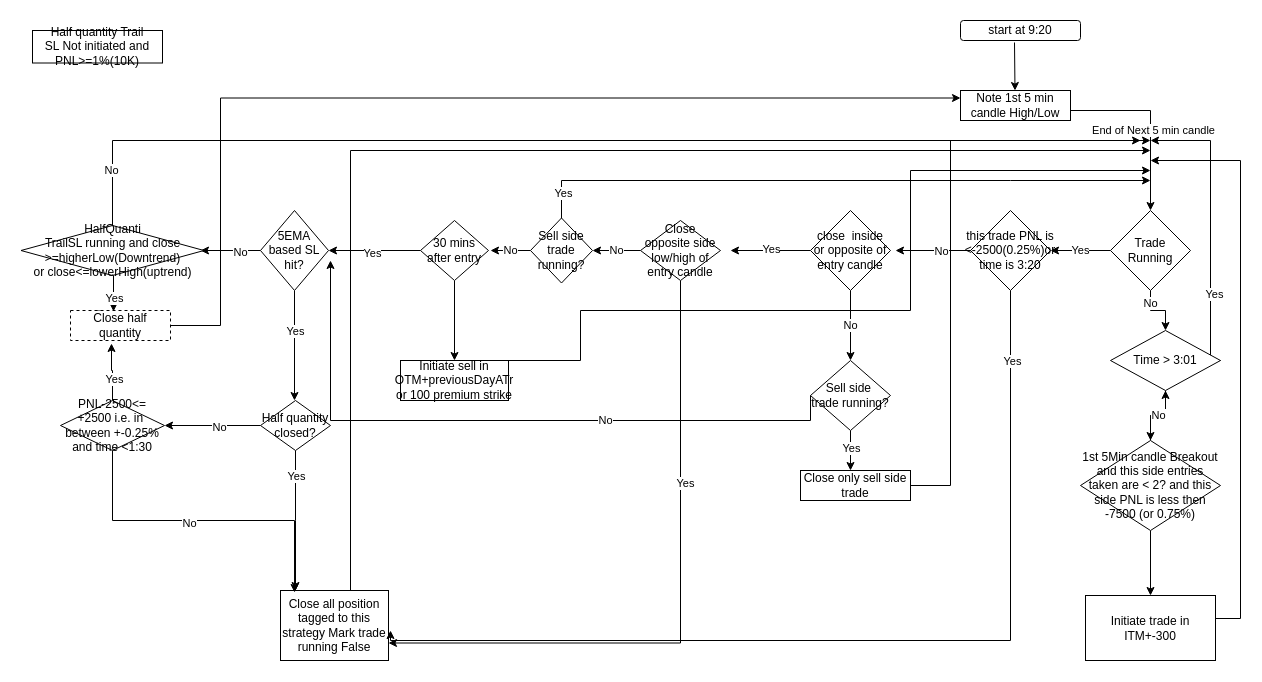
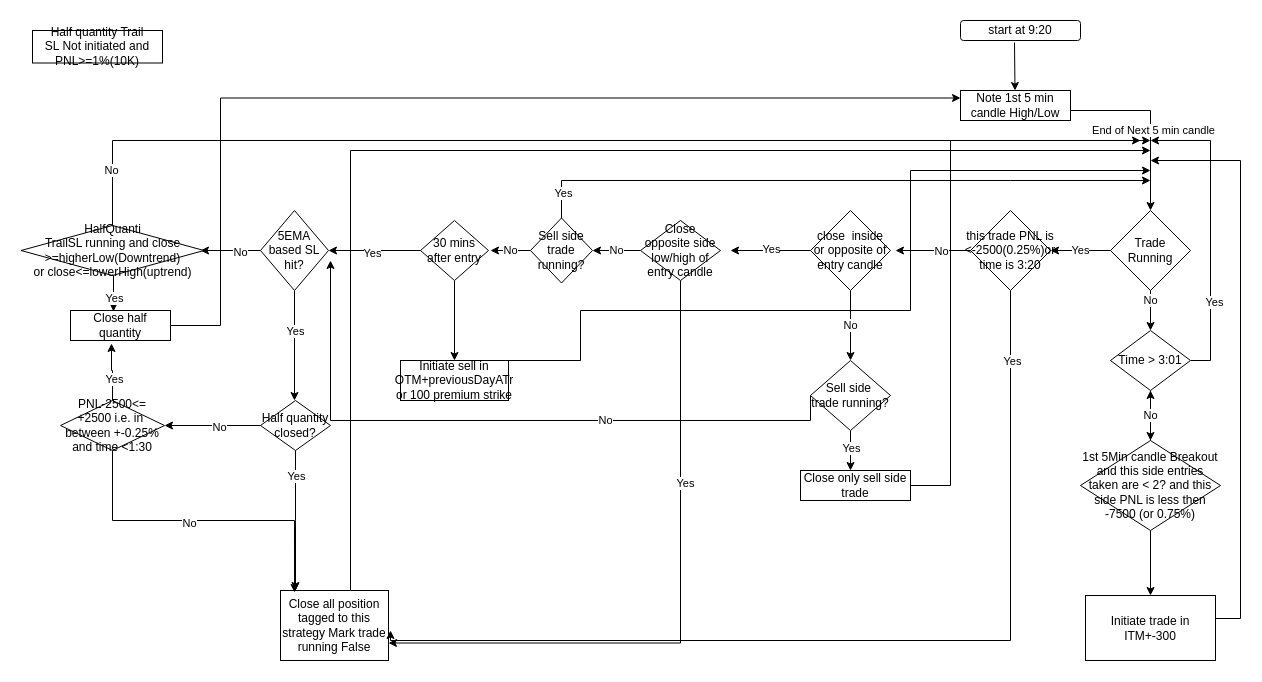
(121, 326) -> (121, 326)
(1166, 361) -> (1151, 361)
